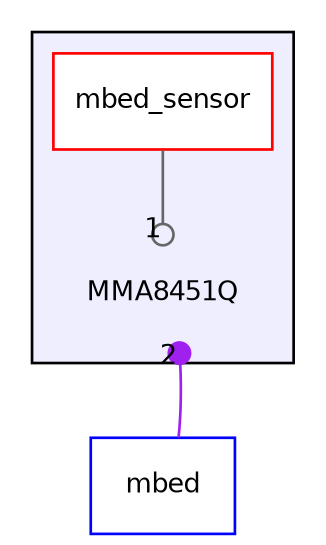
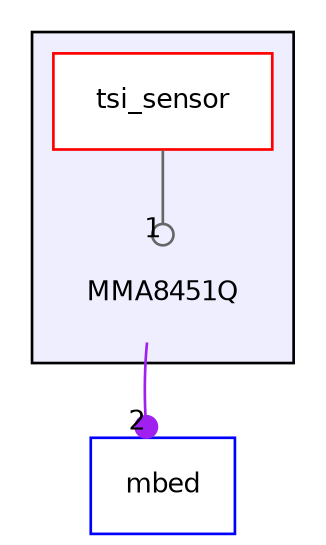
(163, 101) -> (163, 101)
(181, 401) -> (145, 379)
